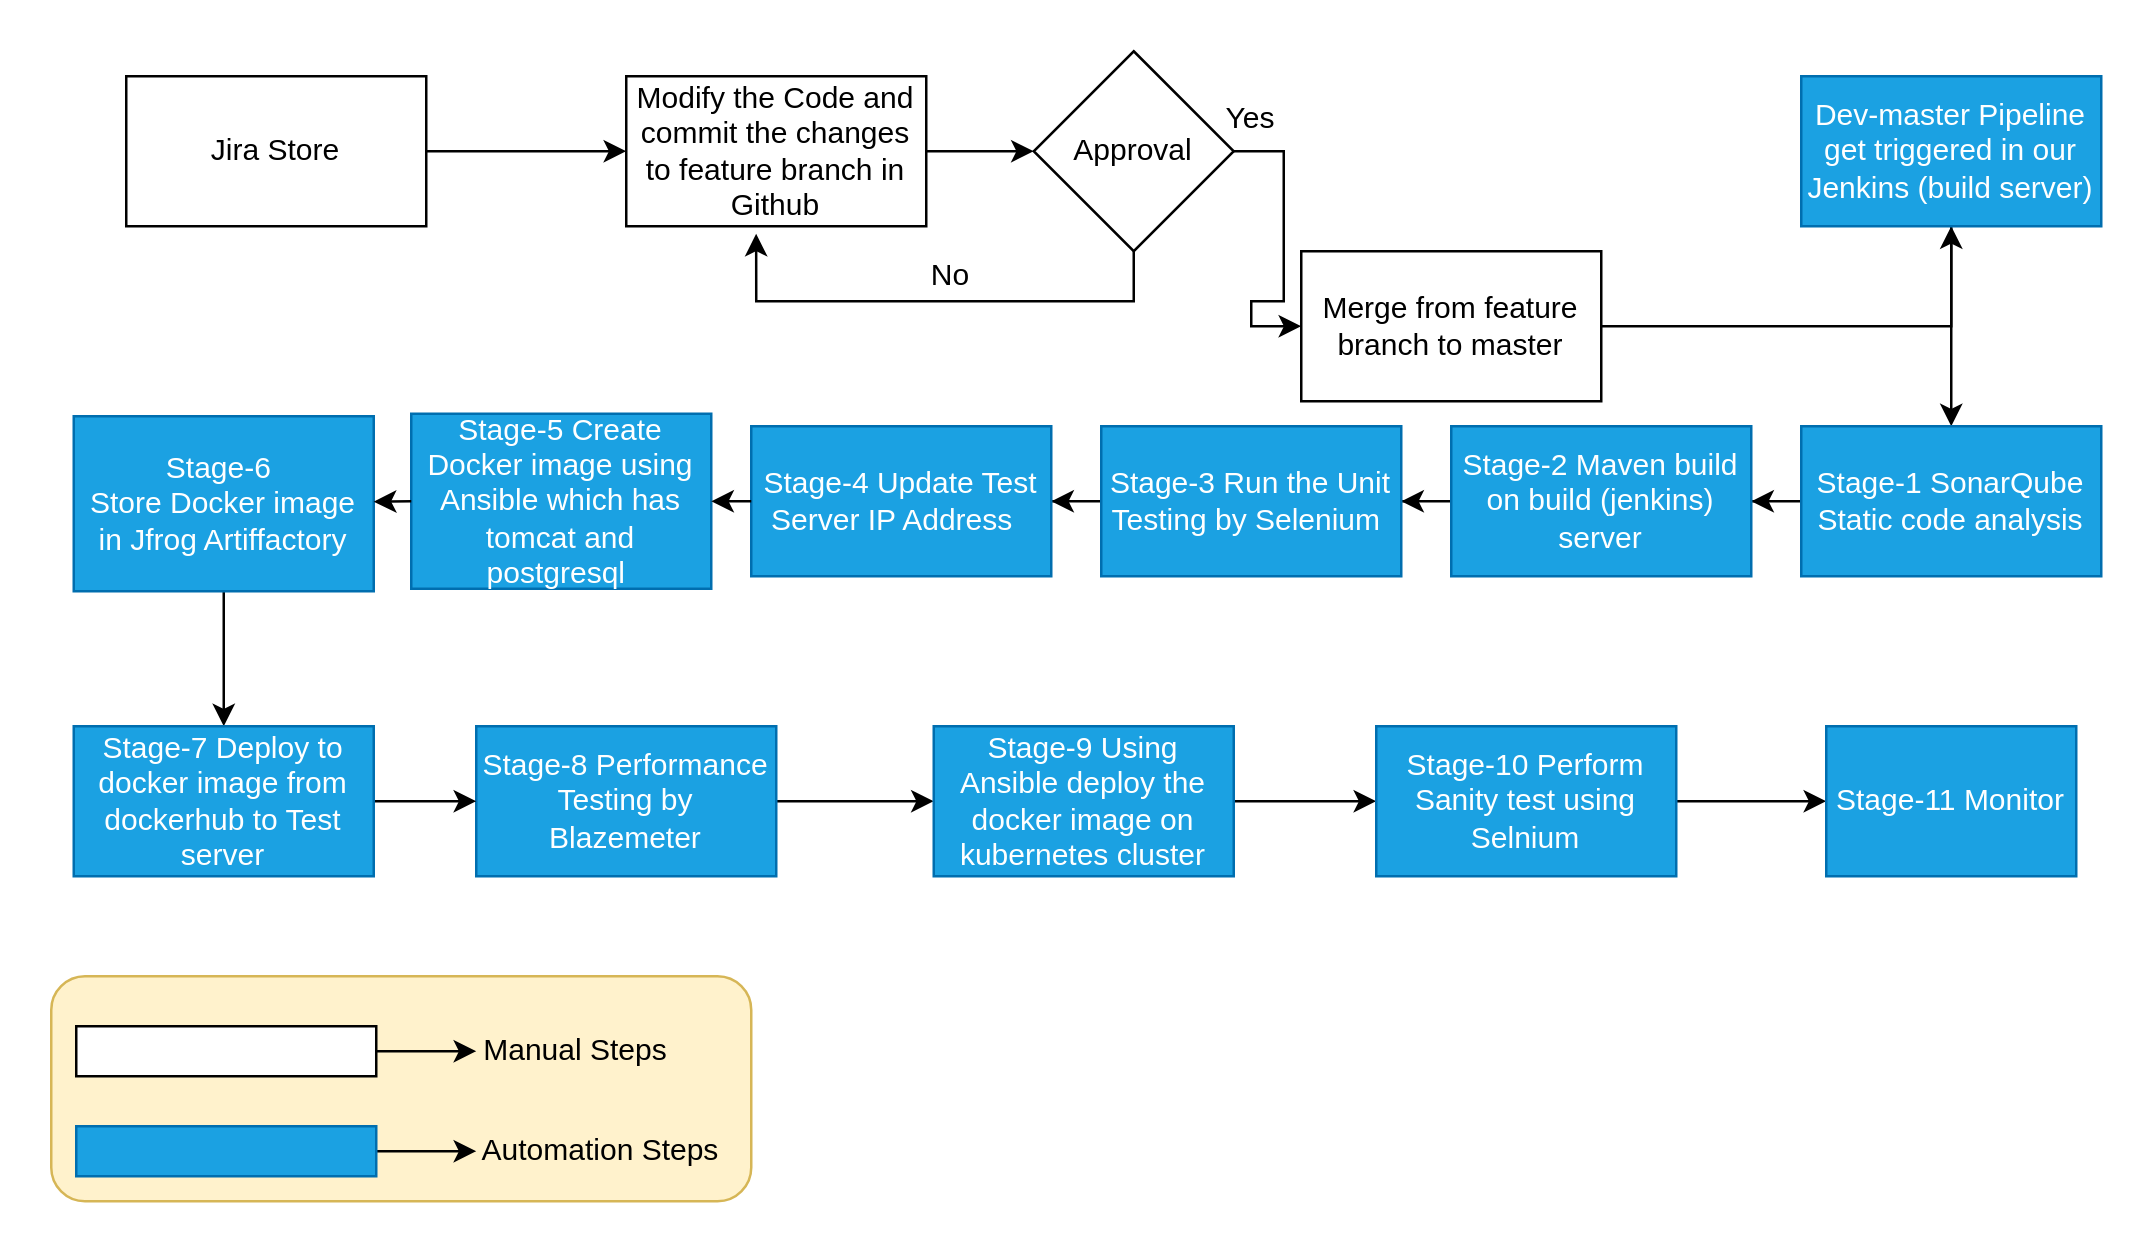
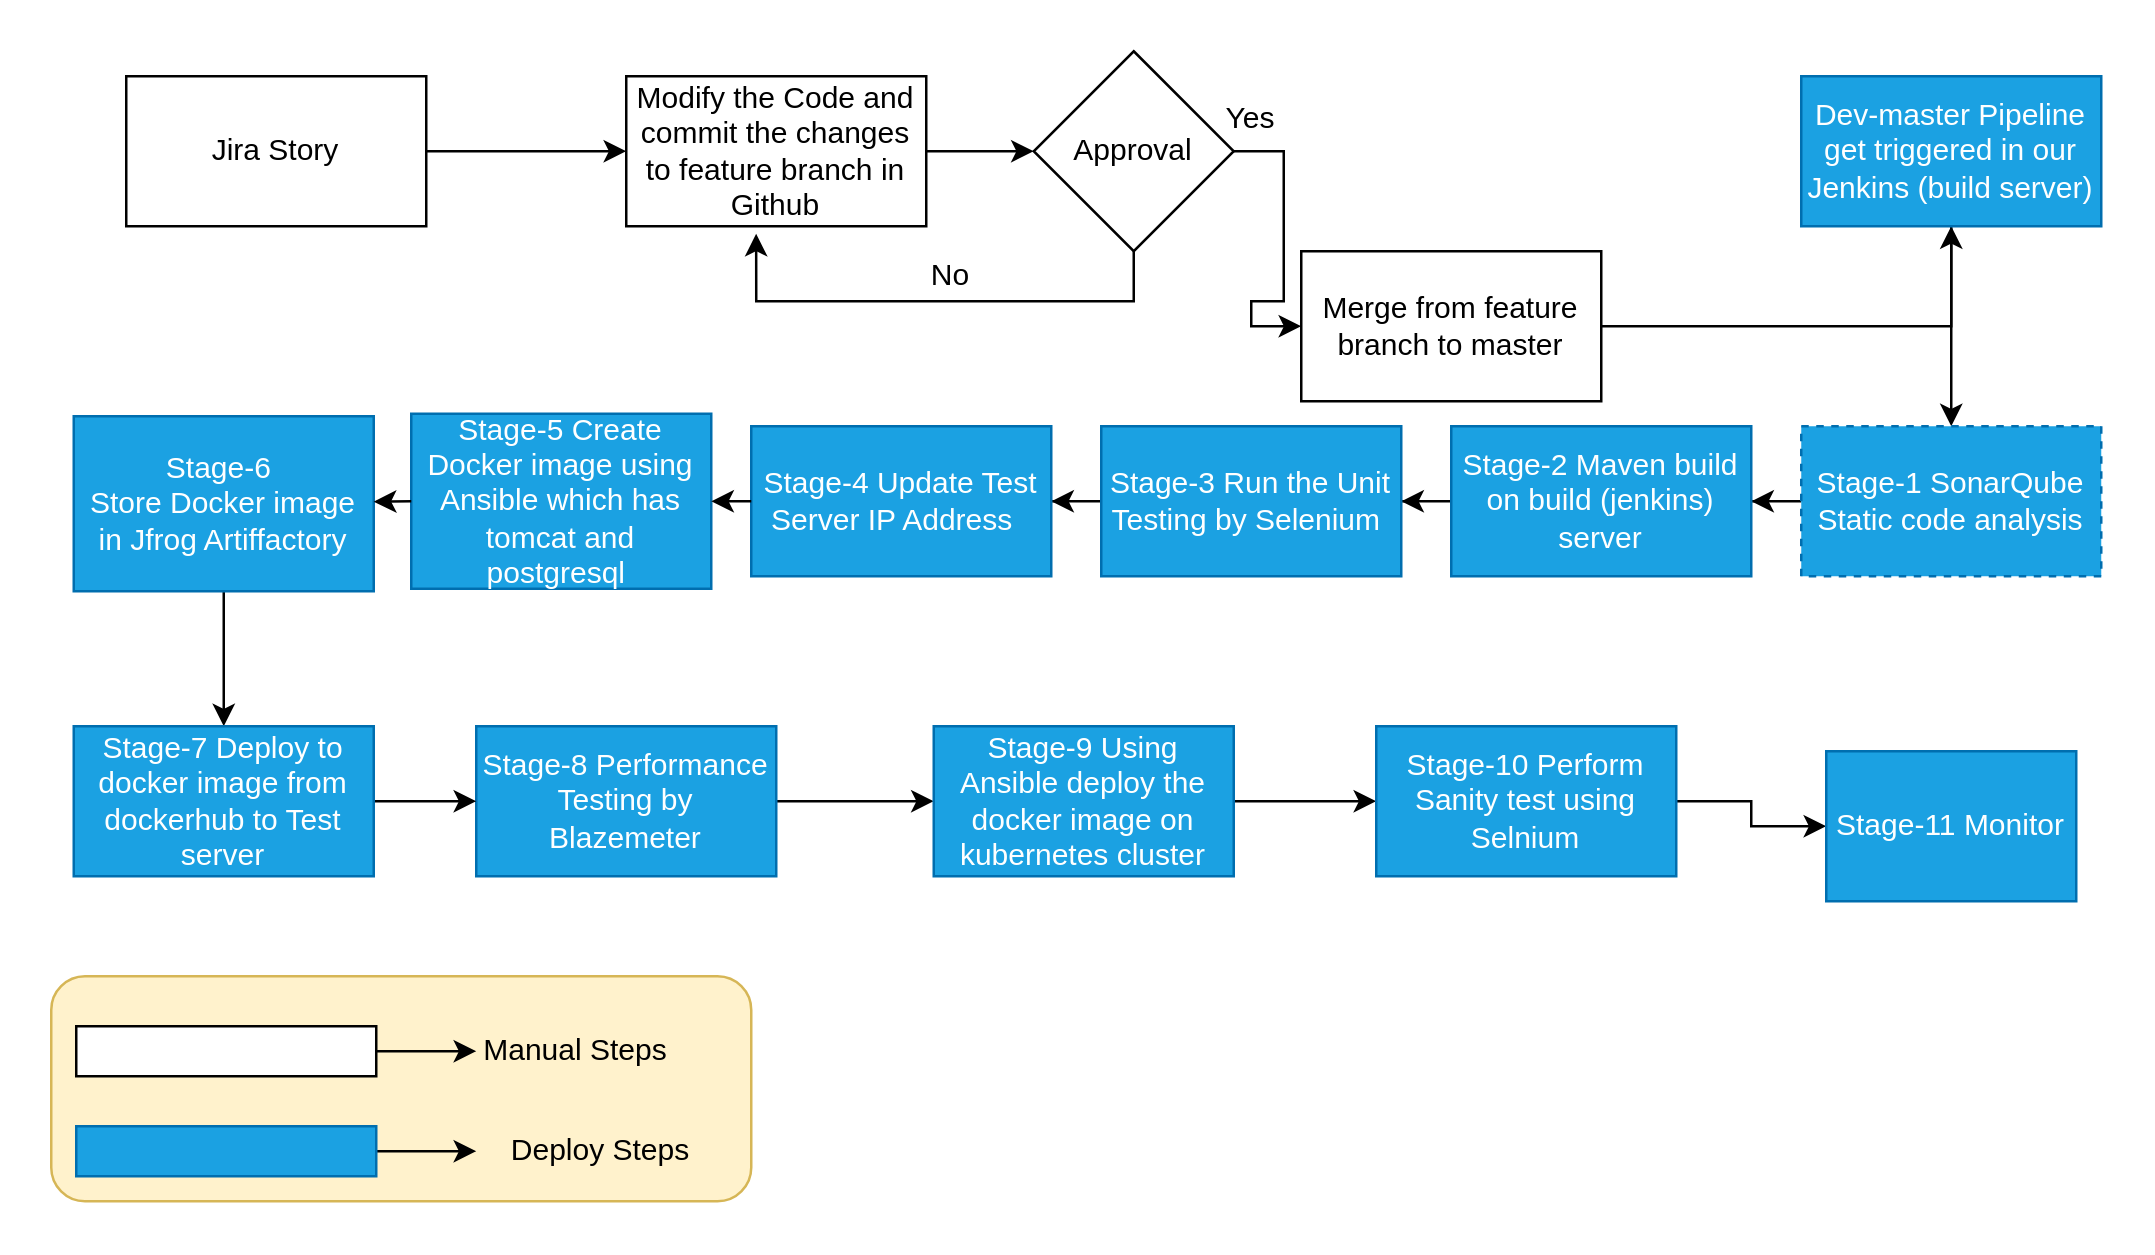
(276, 151) -> (276, 151)
(1951, 501) -> (1951, 501)
(1951, 801) -> (1951, 826)
(601, 1151) -> (601, 1151)
